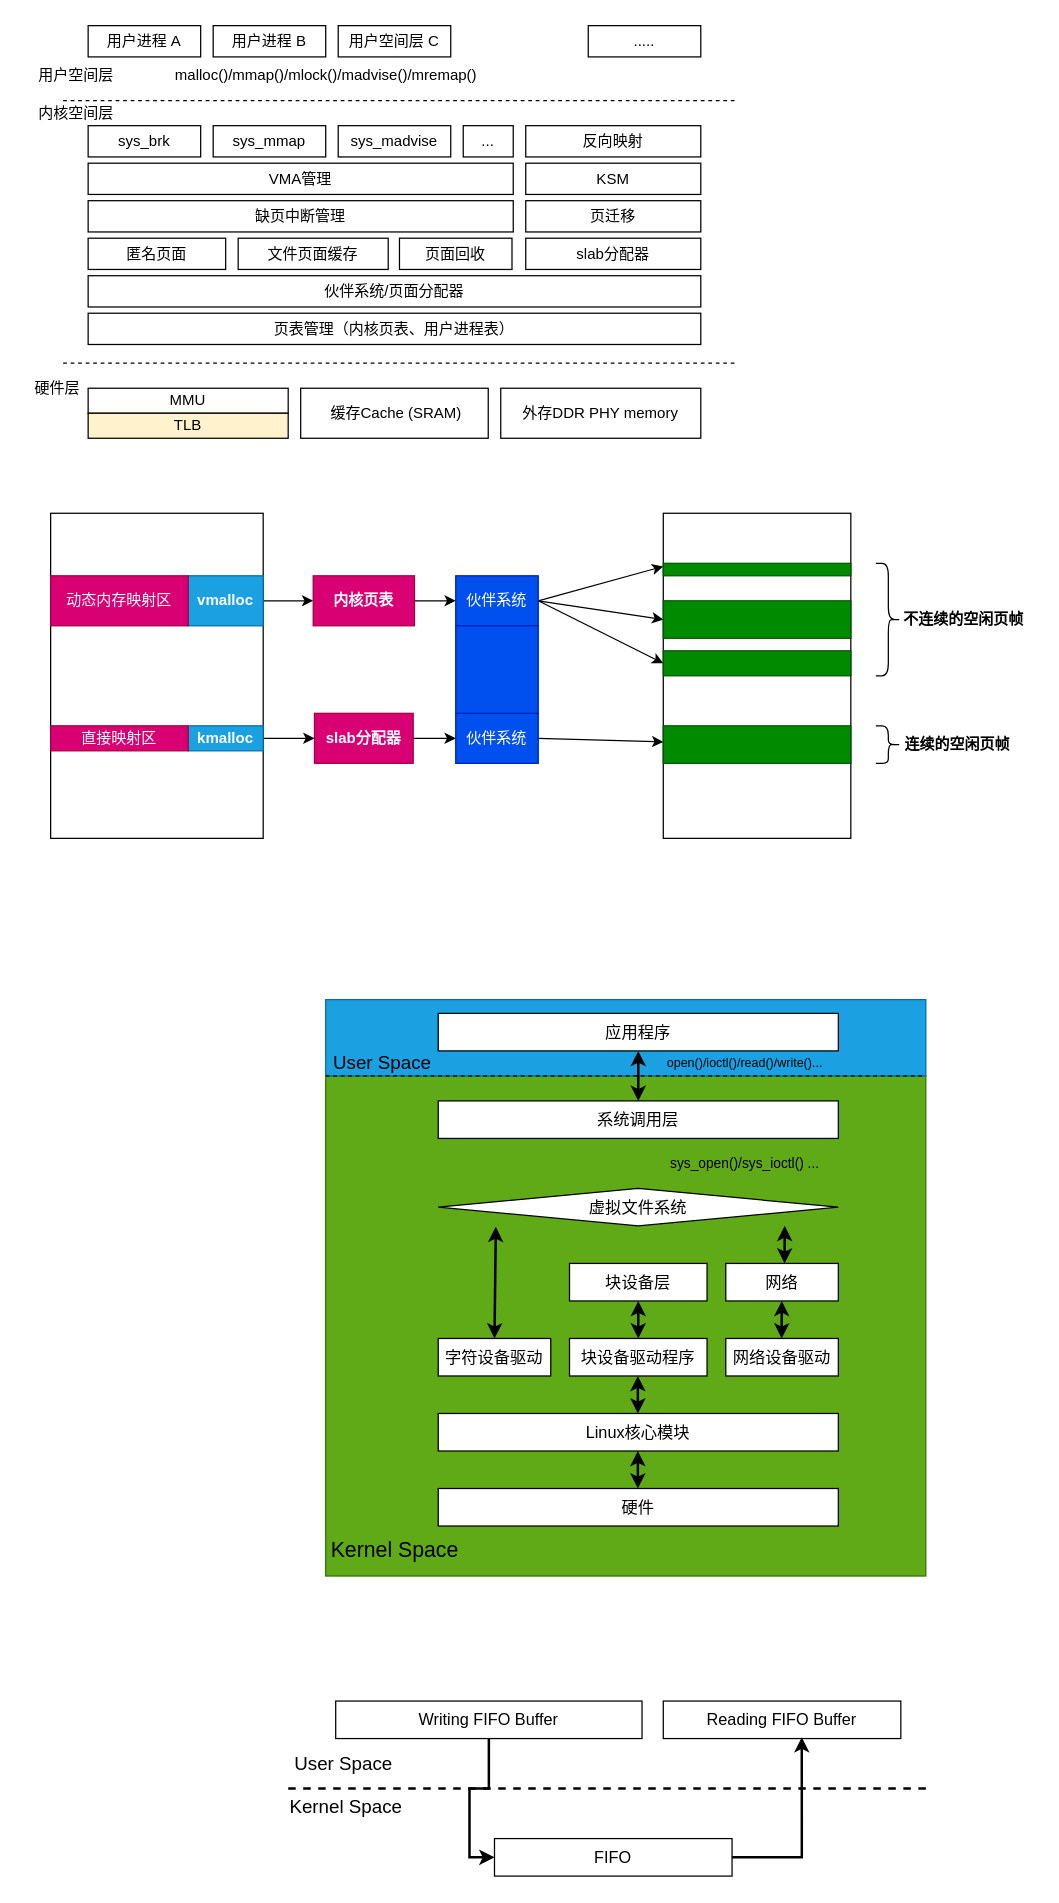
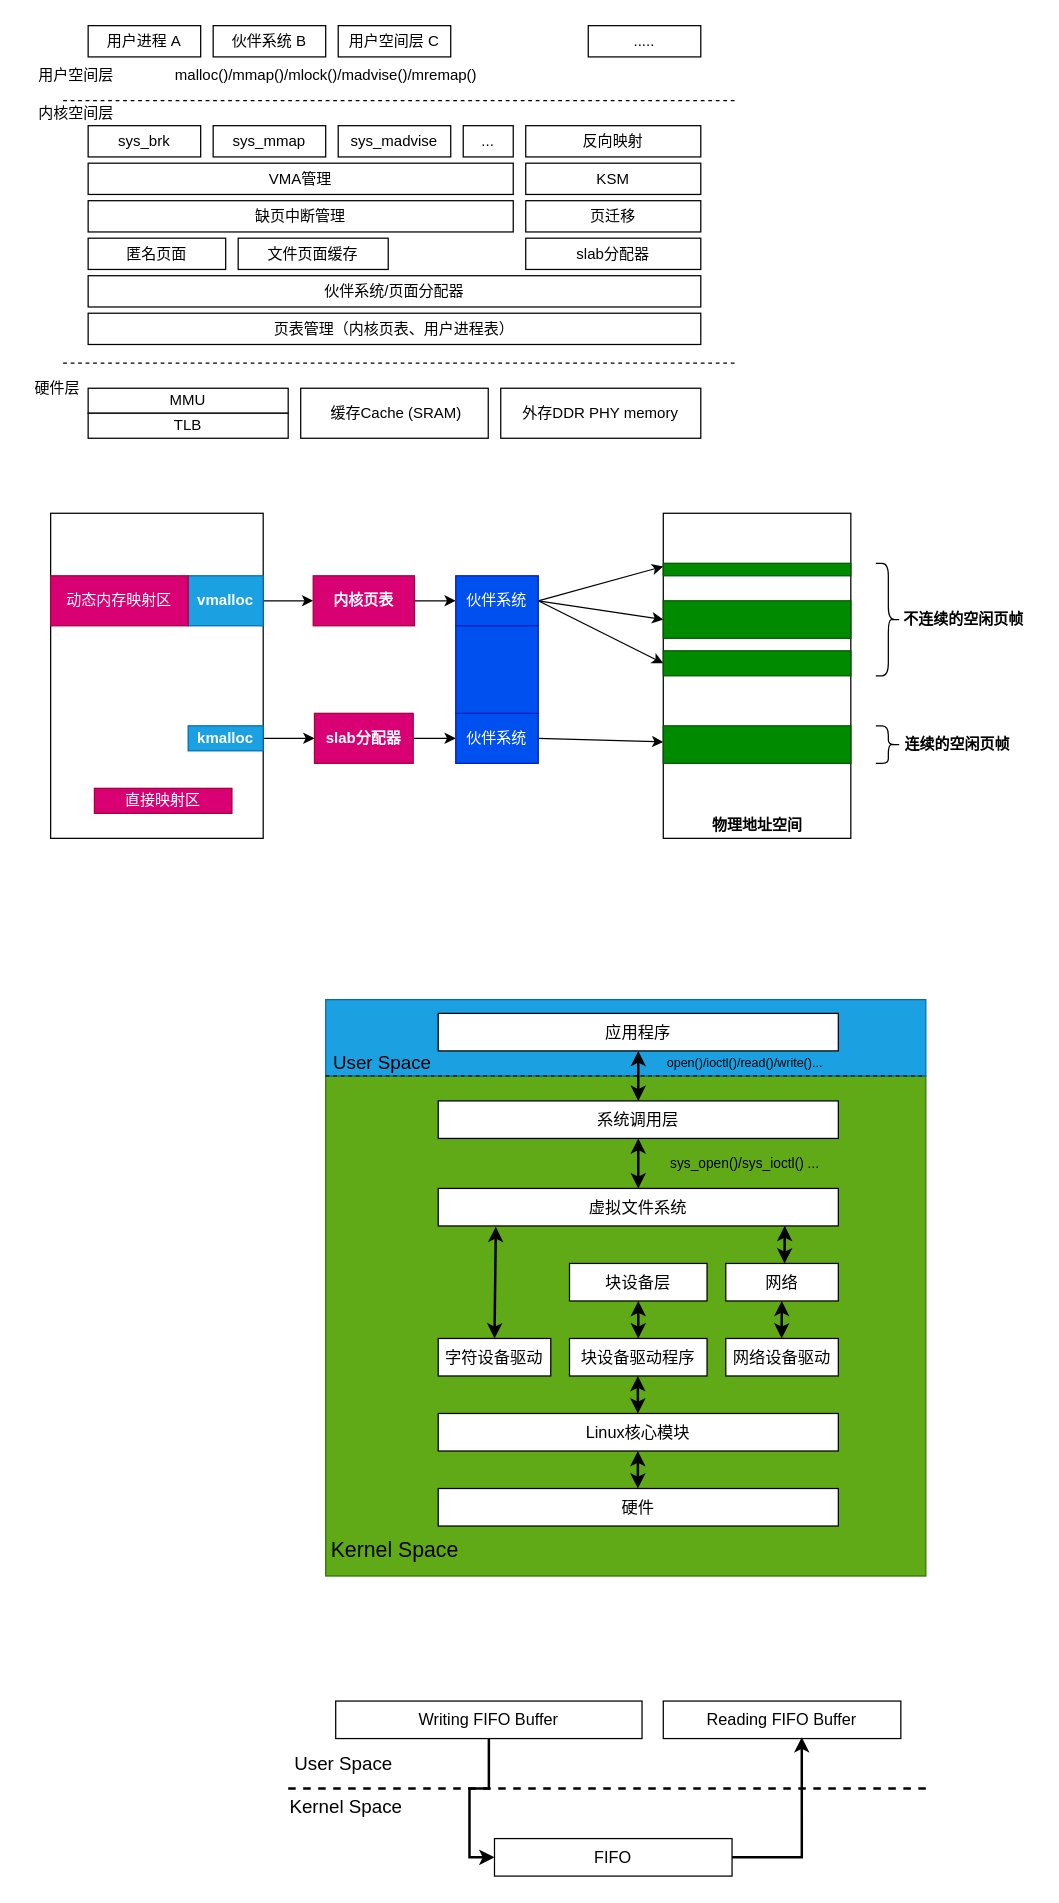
(269, 42) -> (269, 42)
(456, 254) -> none
(188, 426) -> (188, 426)
(119, 738) -> (163, 801)
none -> (757, 826)
none -> (638, 1163)
(638, 1207) -> (638, 1207)
